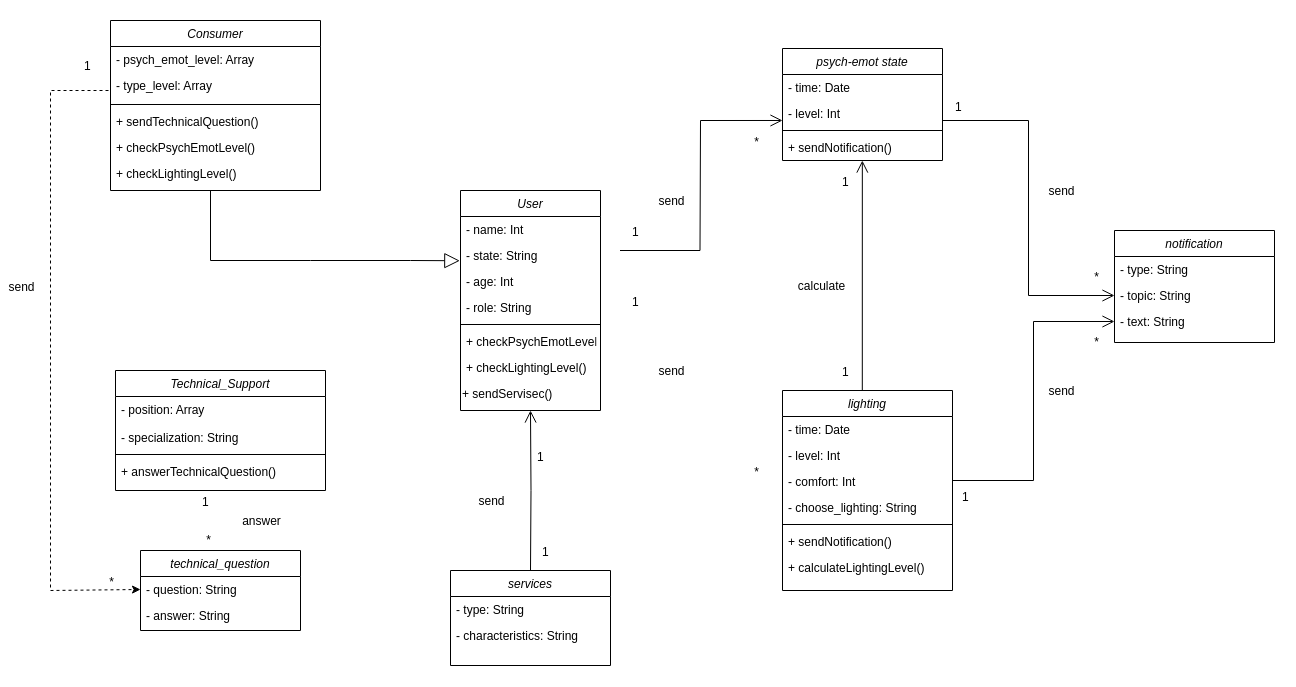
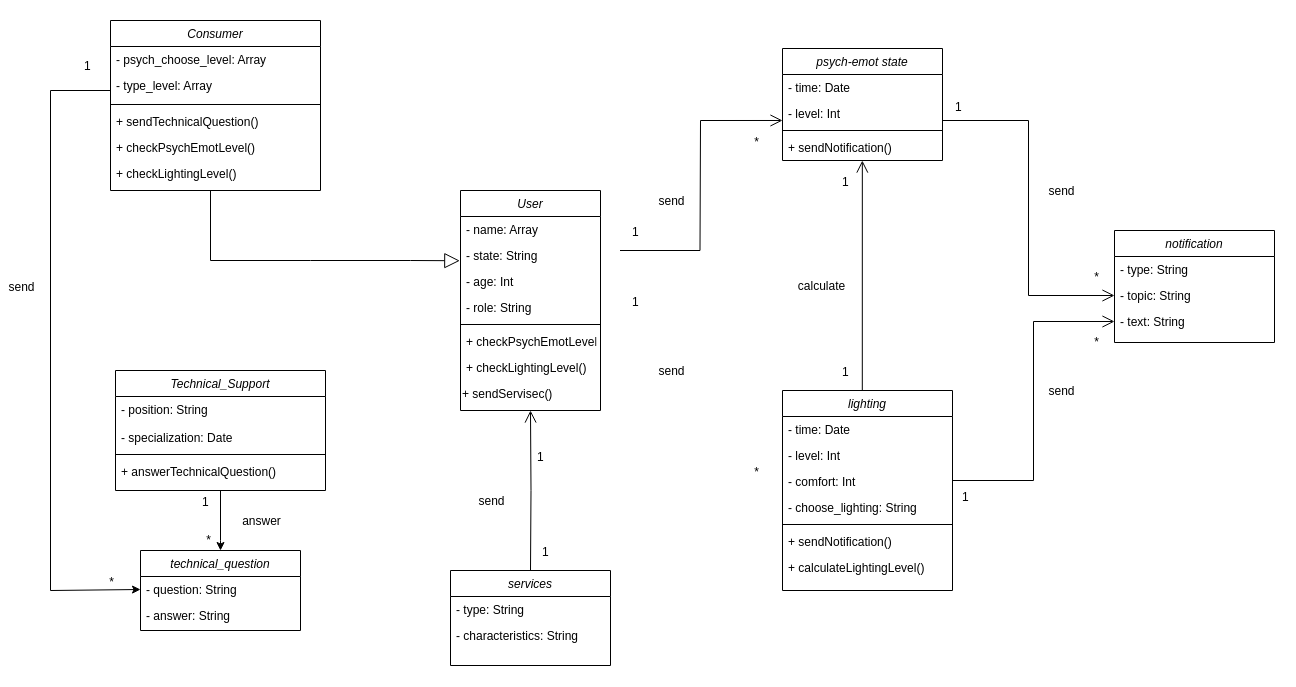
(192, 60) -> (199, 60)
(498, 230) -> (505, 230)
(51, 353) -> (51, 353)
(170, 410) -> (172, 410)
(189, 438) -> (184, 438)
none -> (221, 518)
